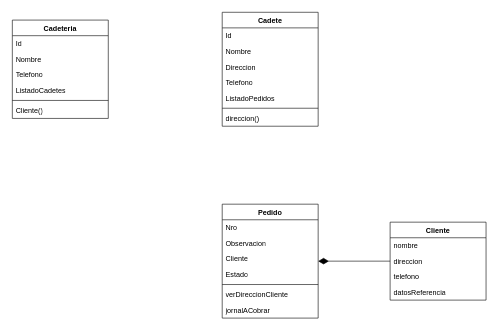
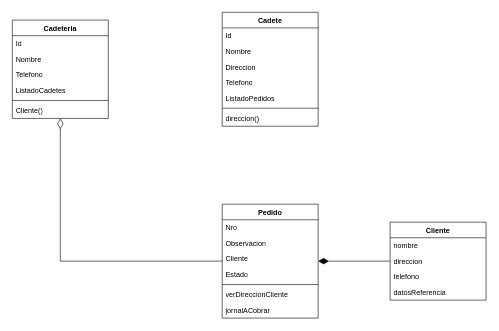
none -> (74, 261)
